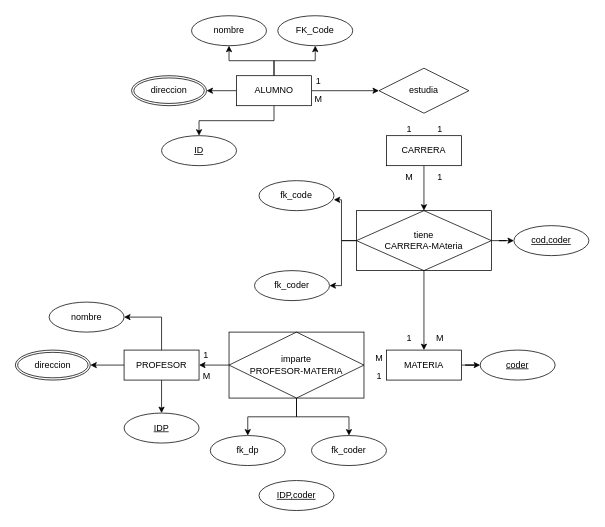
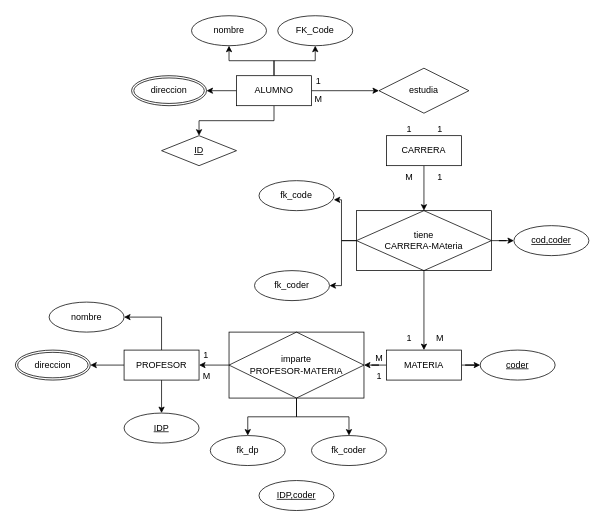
(199, 150) -> (199, 150)
none -> (376, 365)
